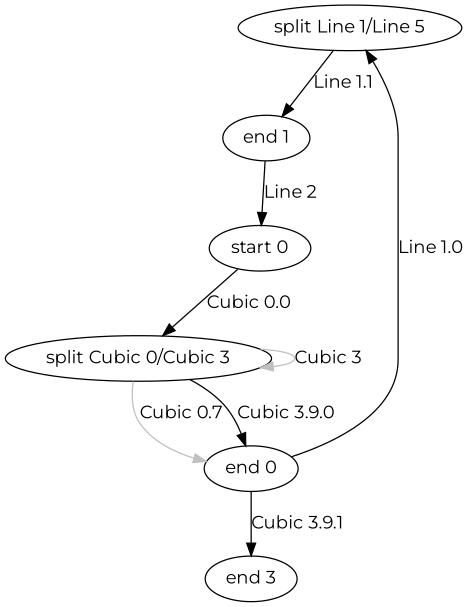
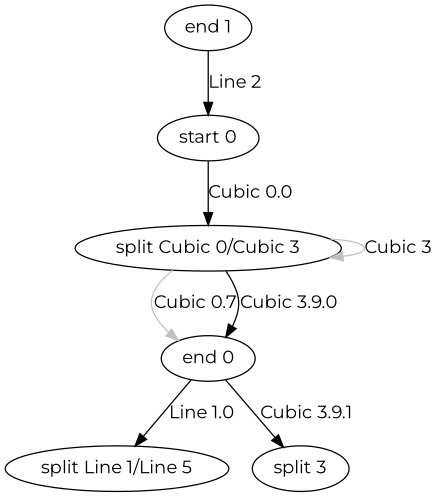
(312, 79) -> none
(251, 579) -> (301, 469)
